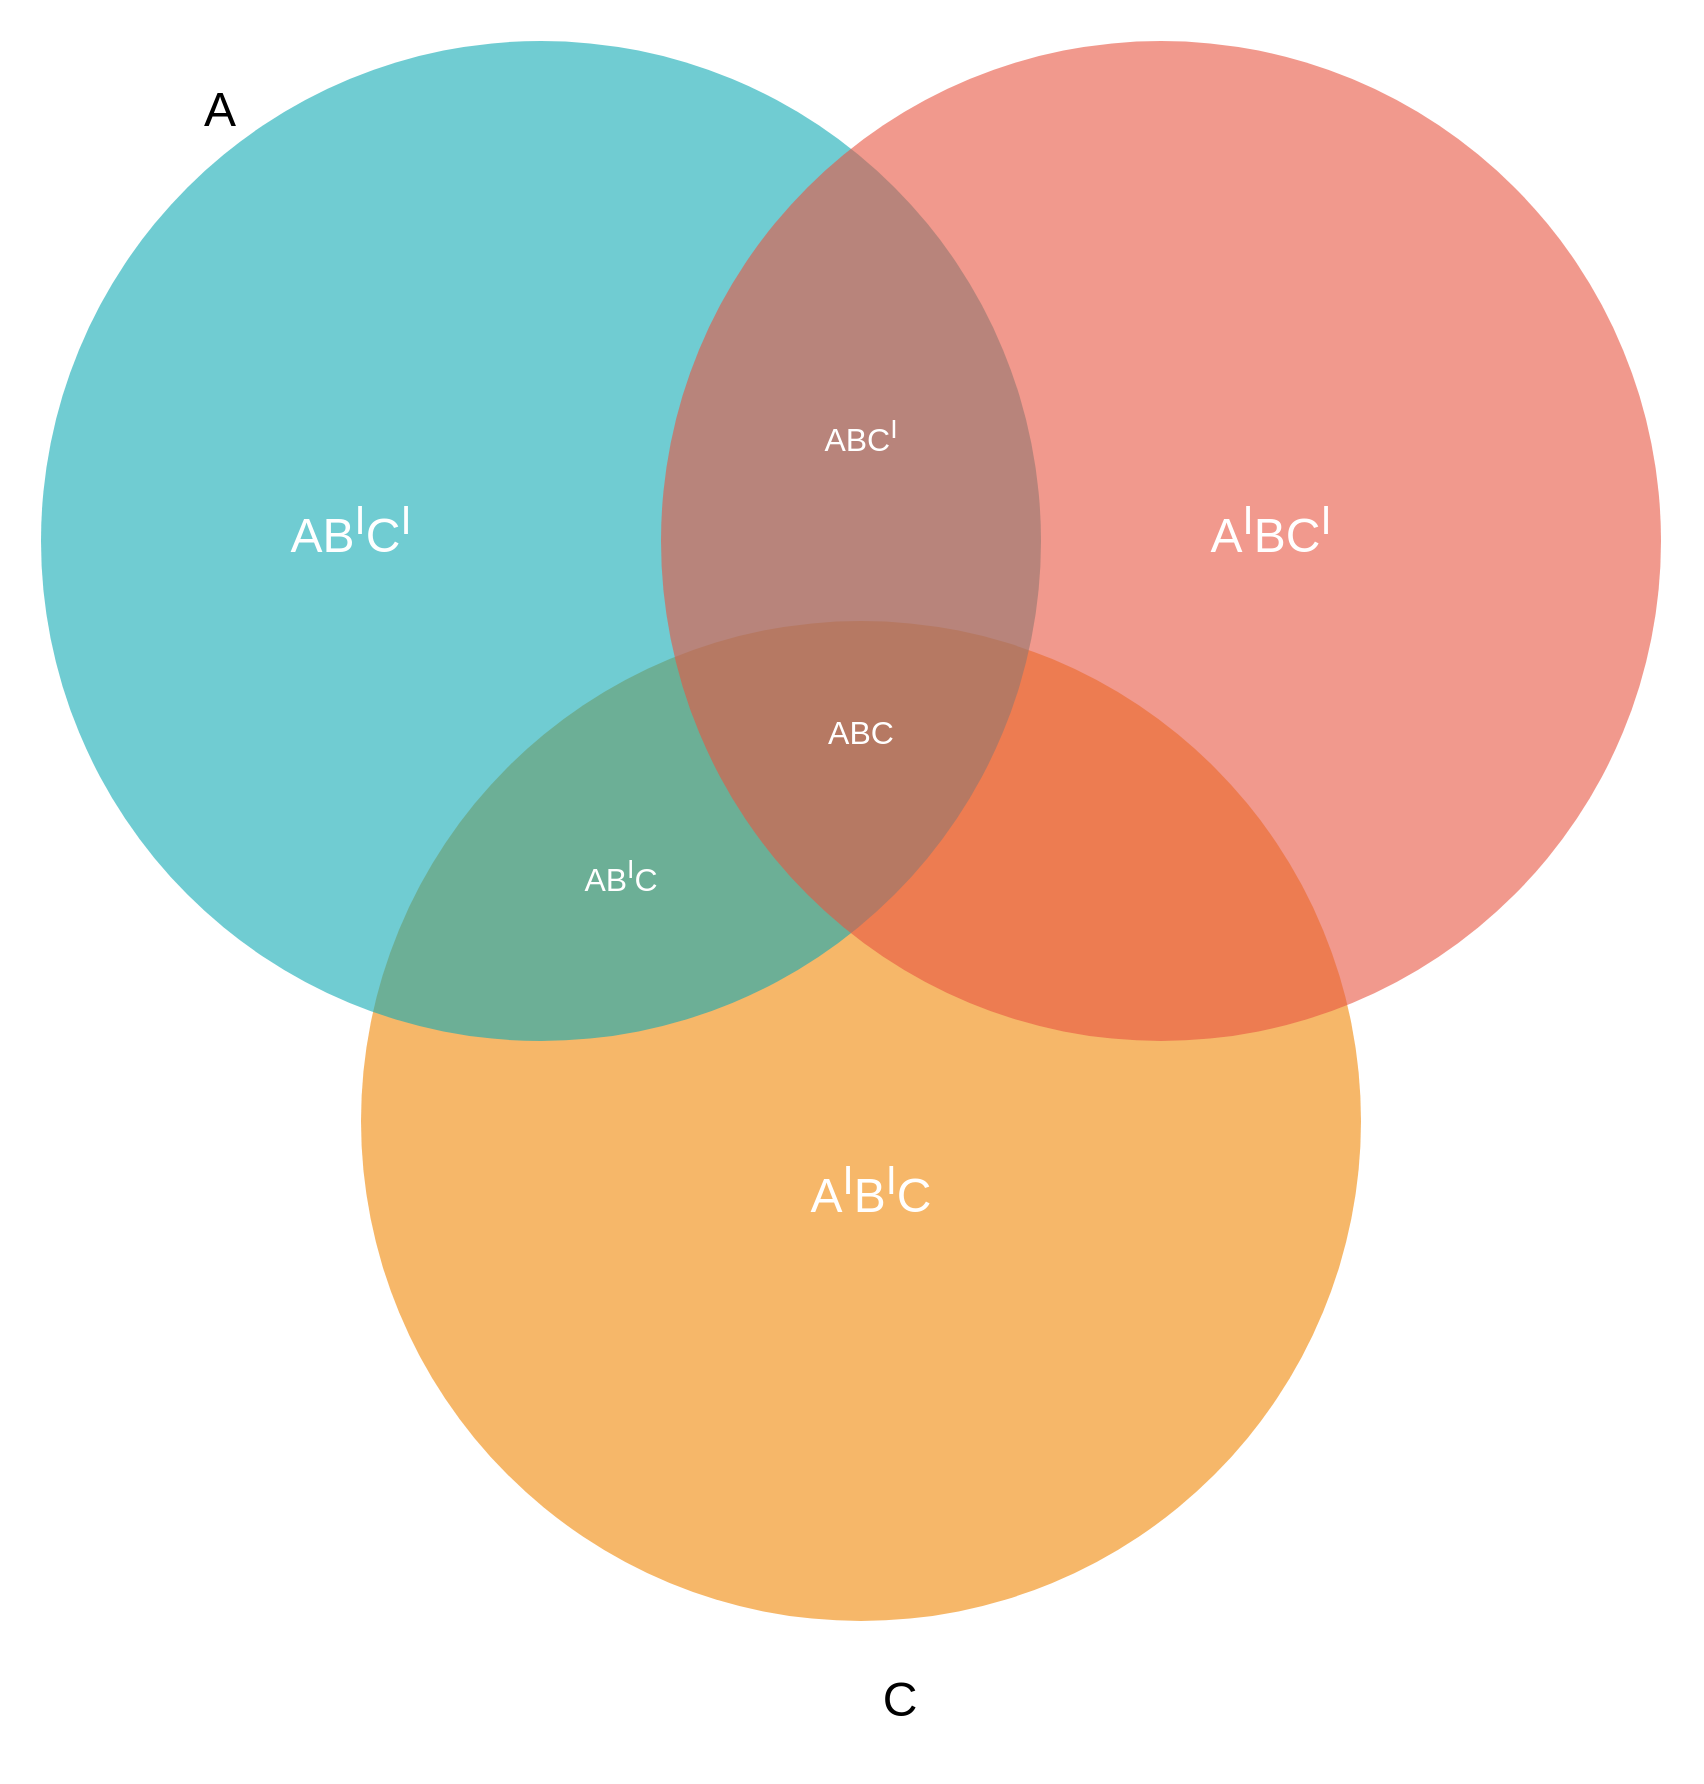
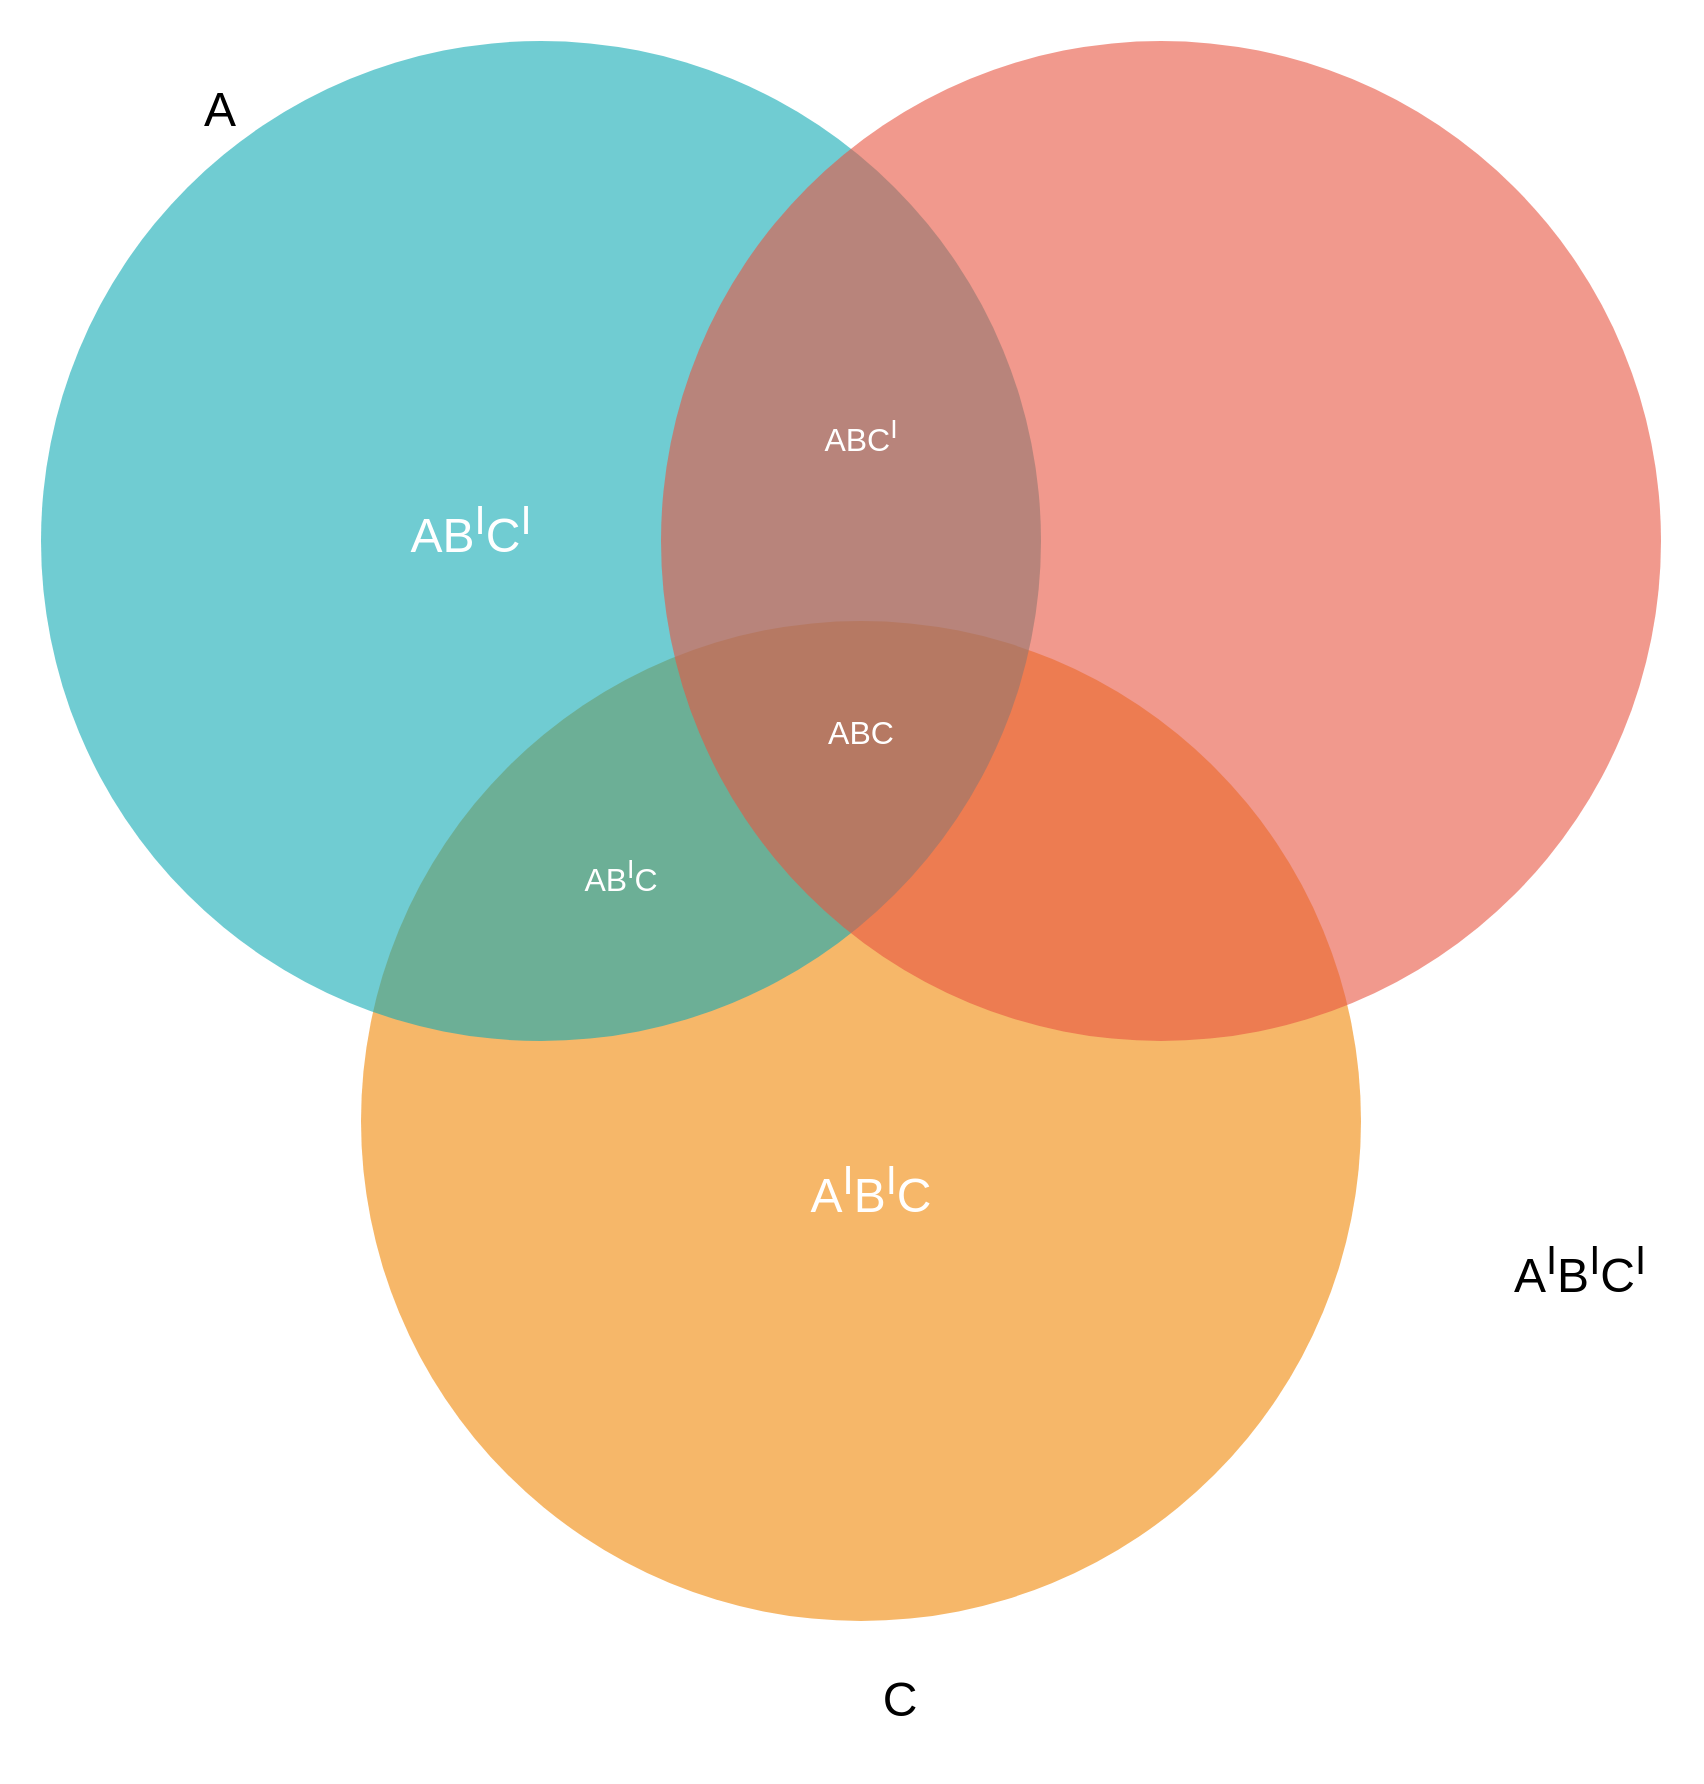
(351, 531) -> (471, 531)
(1271, 531) -> none
none -> (1581, 1271)
